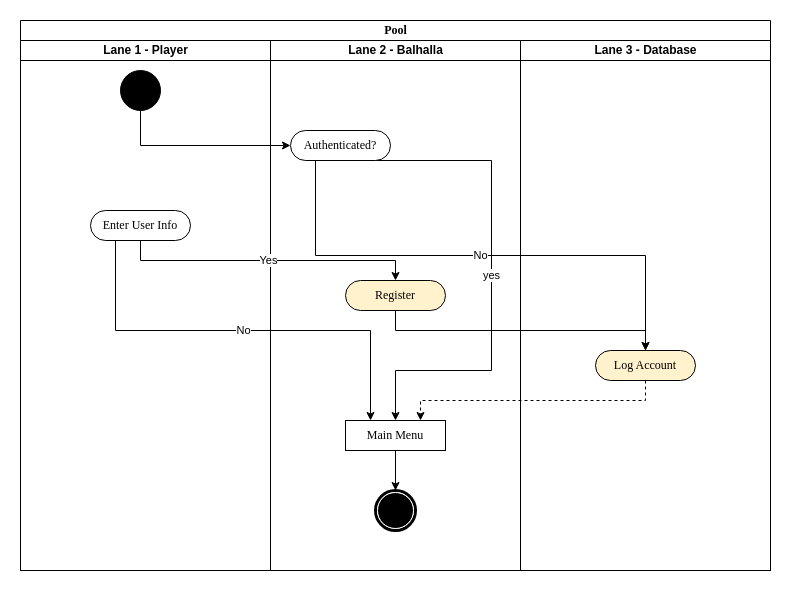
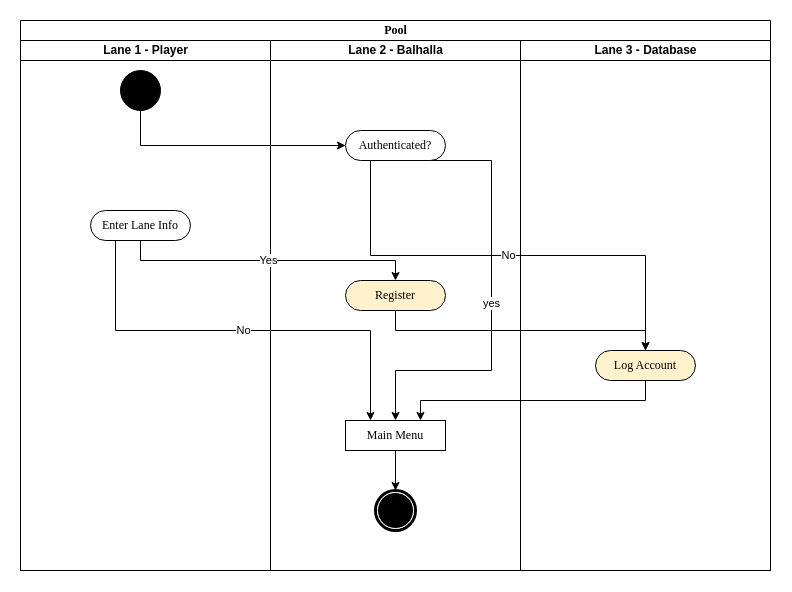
(341, 146) -> (396, 146)
(141, 226) -> (141, 226)
(537, 401) -> (537, 401)
